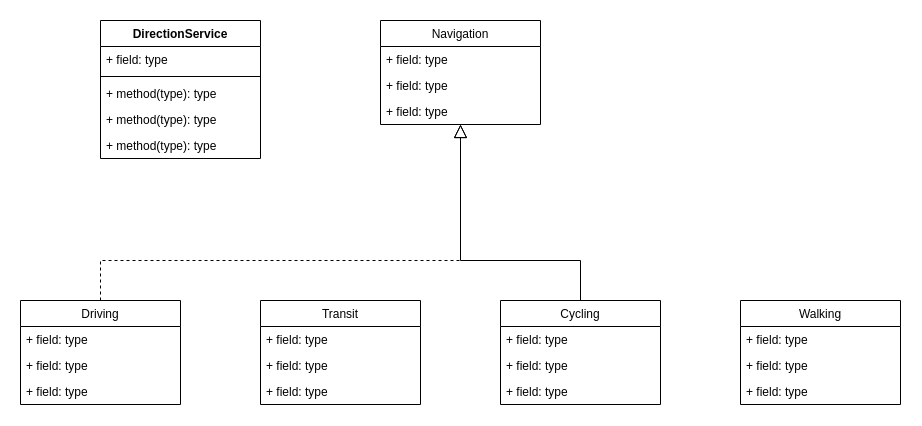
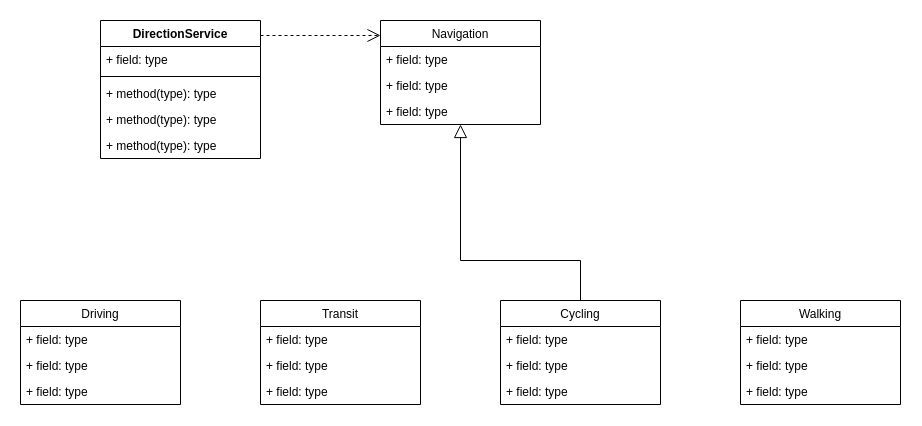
none -> (319, 35)
(261, 261) -> none
